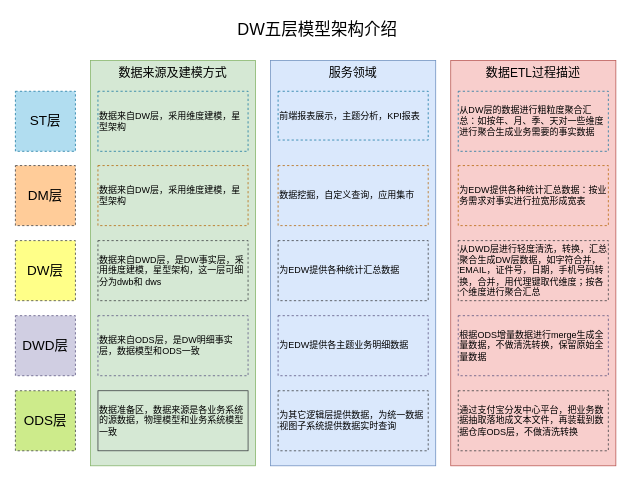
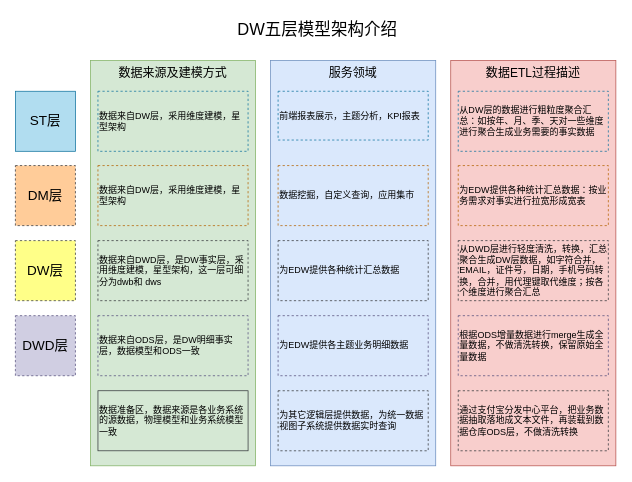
(45, 121) -> (45, 121)
(45, 420) -> none
